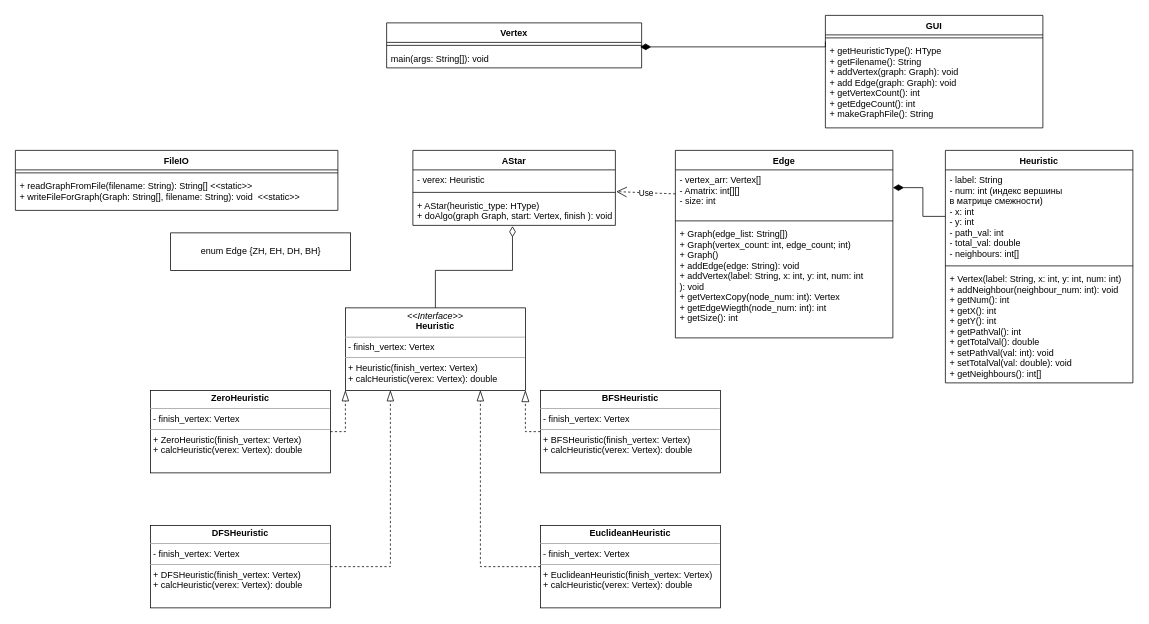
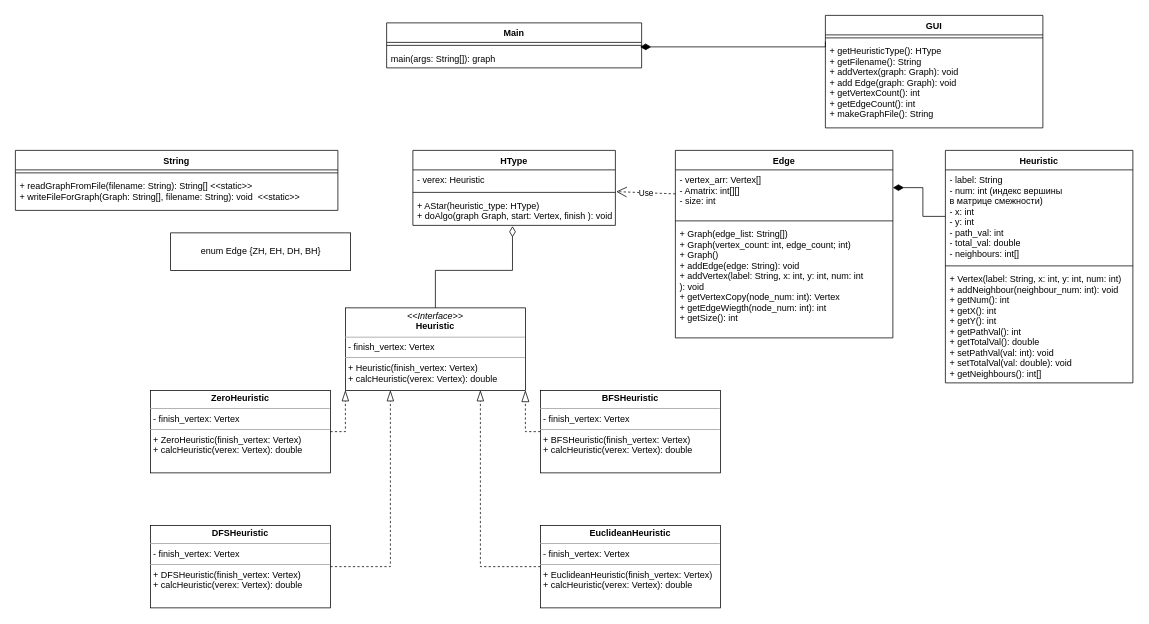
(514, 33) -> (514, 33)
(448, 59) -> (452, 59)
(176, 161) -> (176, 161)
(514, 161) -> (514, 161)
